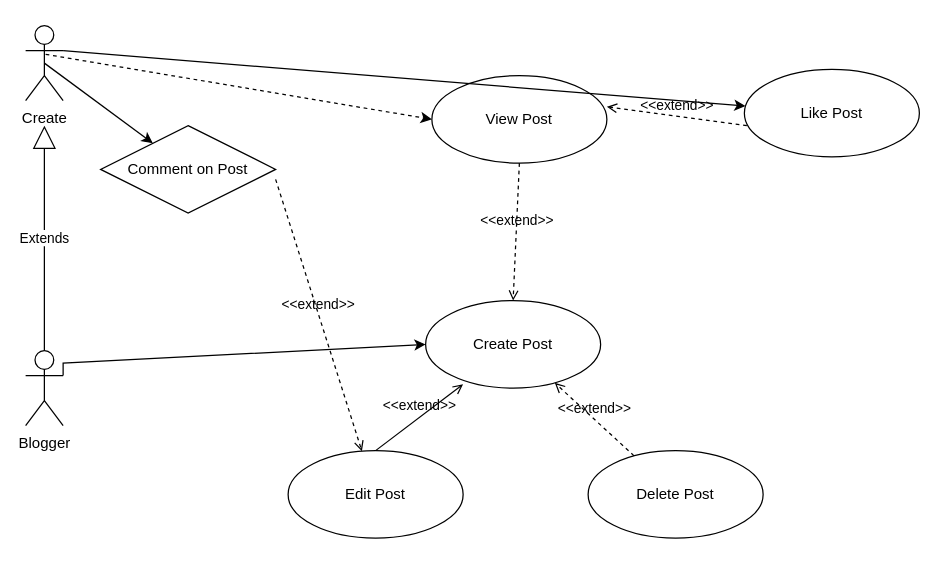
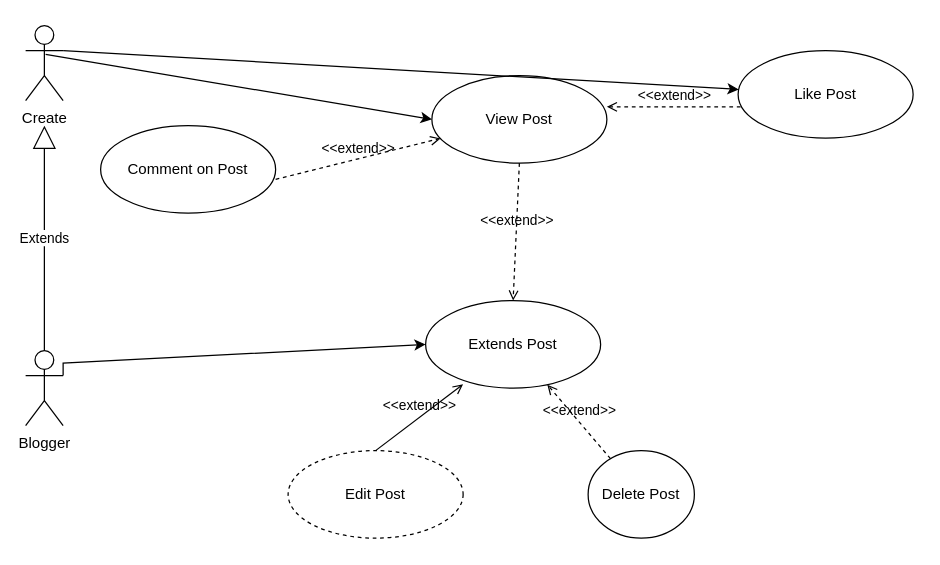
(235, 86) -> (235, 86)
(96, 101) -> none
(832, 113) -> (826, 94)
(188, 169) -> (188, 169)
(318, 314) -> (356, 159)
(513, 344) -> (513, 344)
(376, 494) -> (376, 494)
(676, 494) -> (641, 494)
